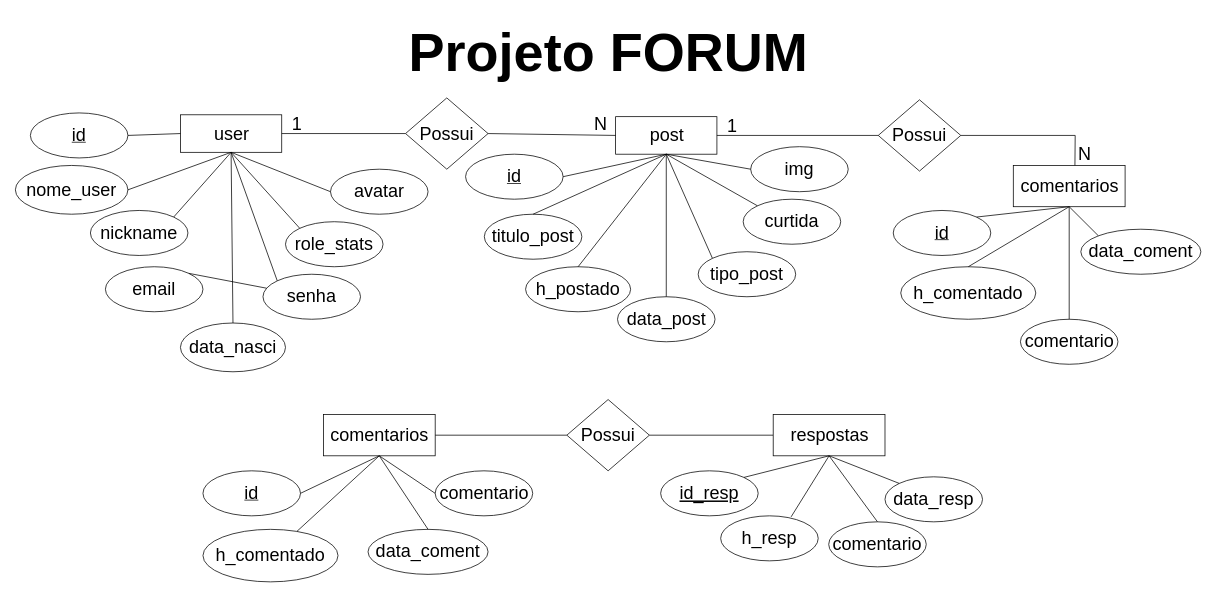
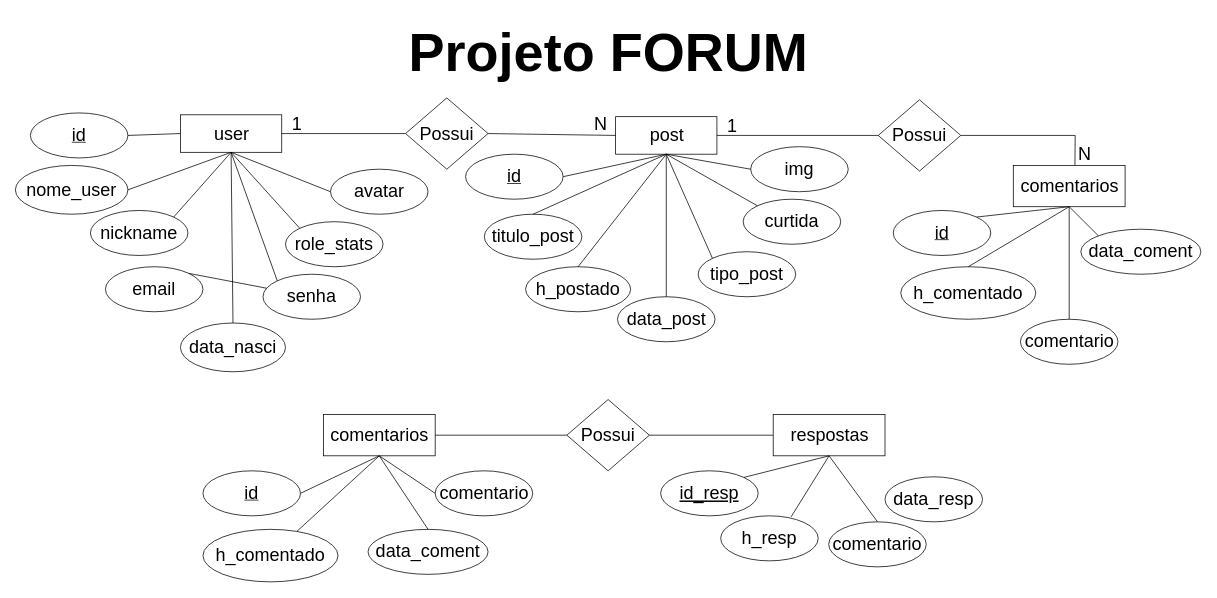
(865, 470) -> none
